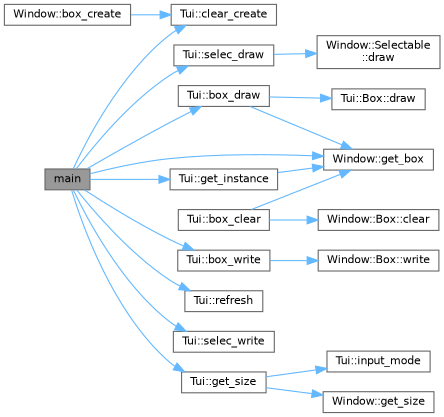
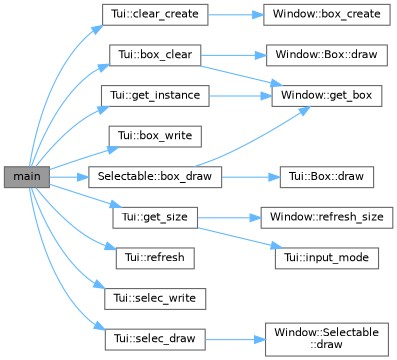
(145, 15) -> (230, 15)
(224, 96) -> (155, 177)
(201, 156) -> (57, 112)
(379, 220) -> (327, 55)
(379, 261) -> none
(379, 402) -> (327, 218)
